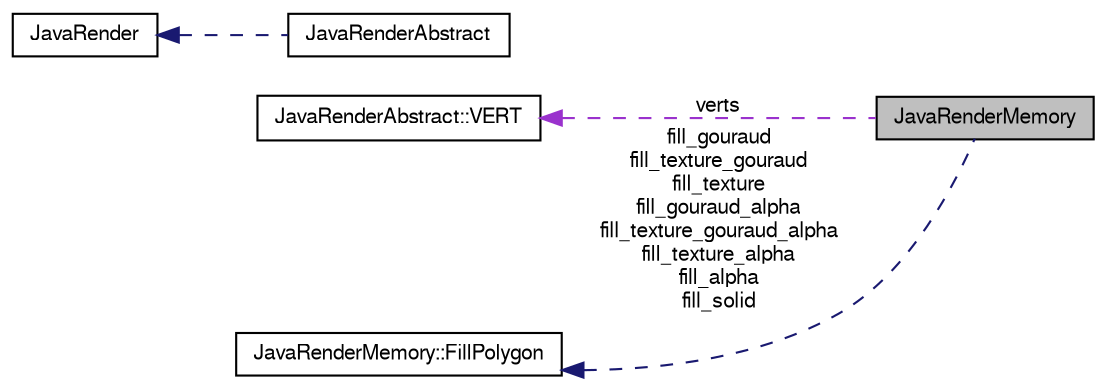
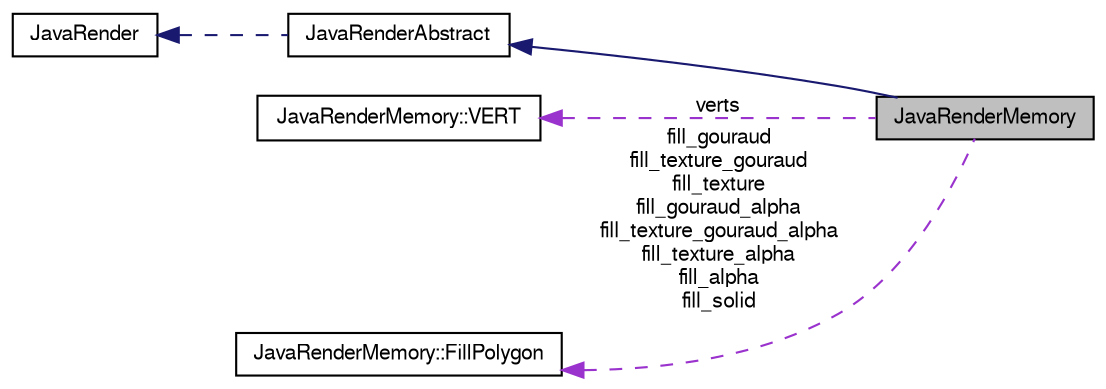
none -> (715, 68)
(399, 118) -> (399, 118)
(822, 322) -> (822, 322)
